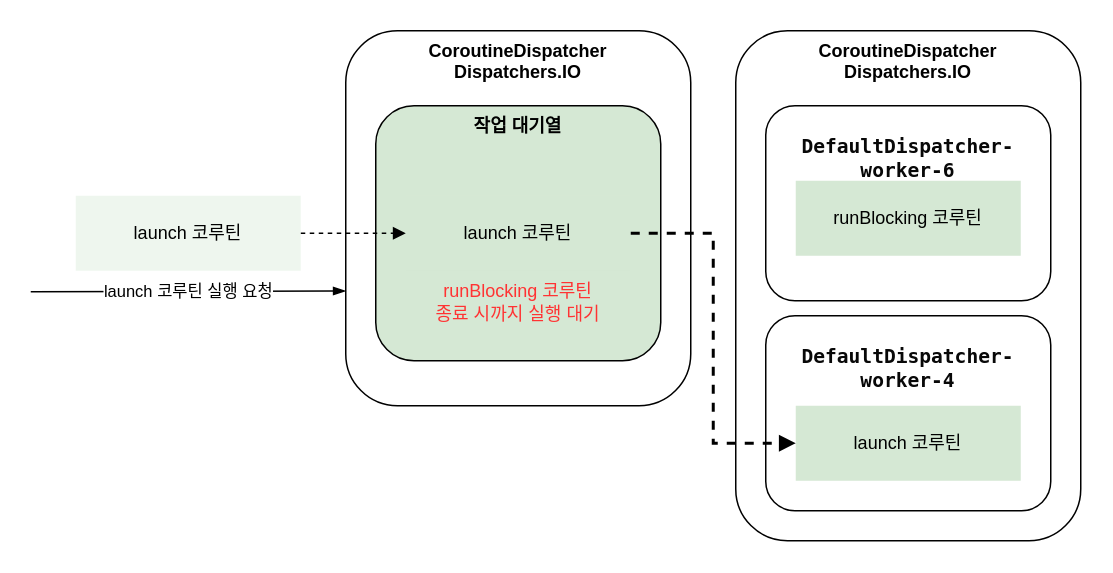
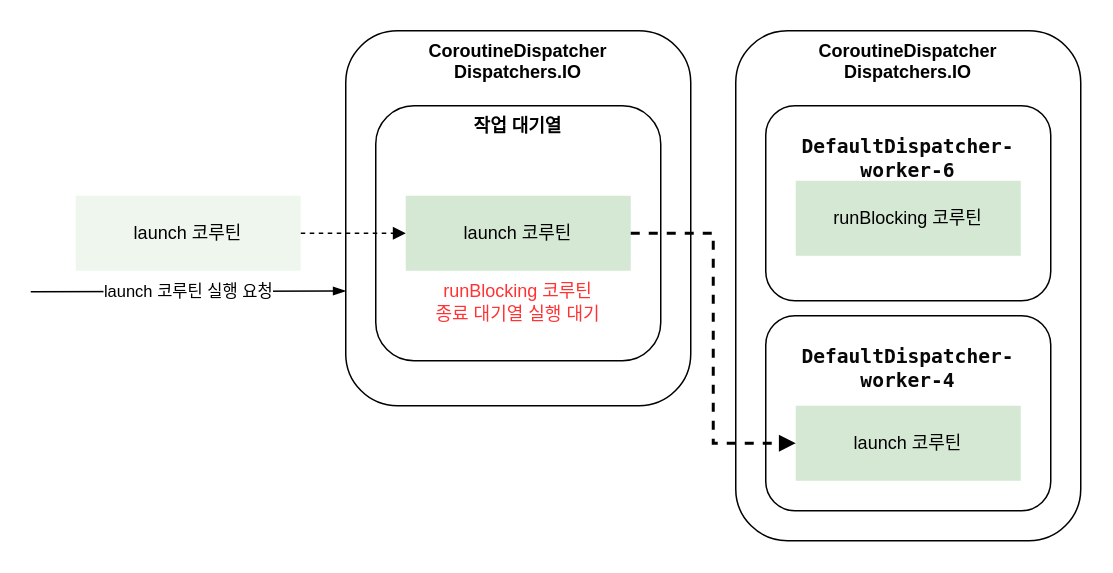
(518, 127) -> (518, 127)
(518, 302) -> (518, 302)
